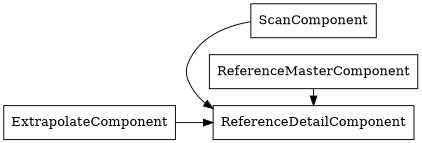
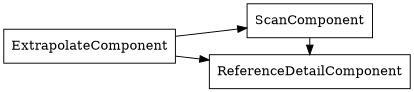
none -> (207, 33)
(314, 72) -> none
